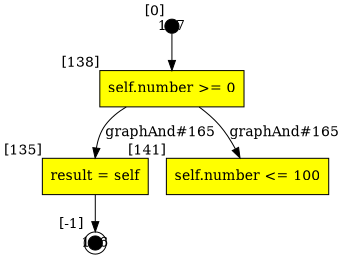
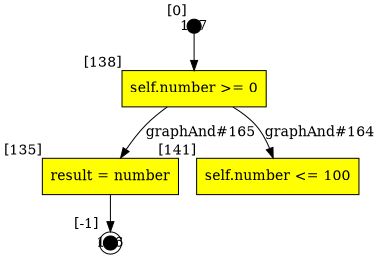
(284, 133) -> (320, 133)
(95, 176) -> (110, 176)
